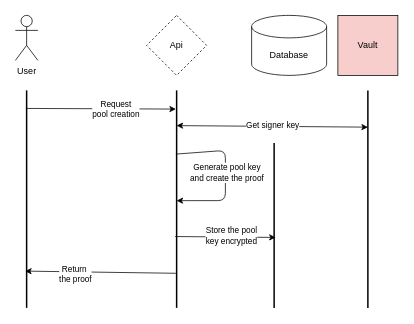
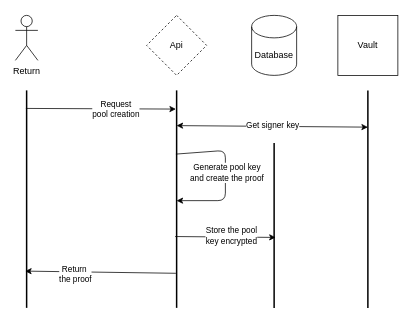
(289, 45) -> (274, 45)
(368, 45) -> (368, 45)
(27, 71) -> (27, 71)
